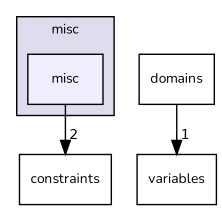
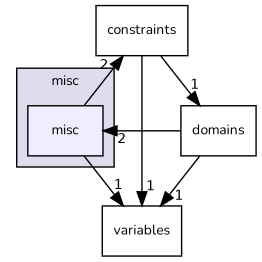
none -> (176, 75)
none -> (142, 120)
none -> (150, 131)
none -> (99, 175)
